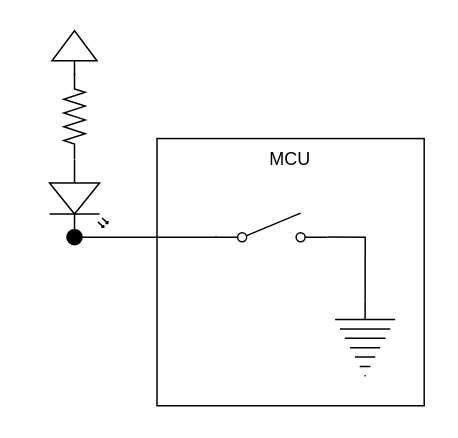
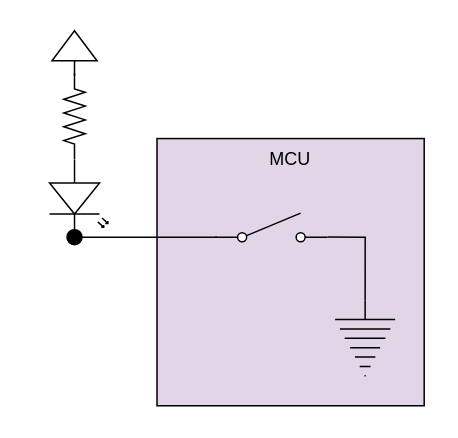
(290, 272) -> (290, 272)
